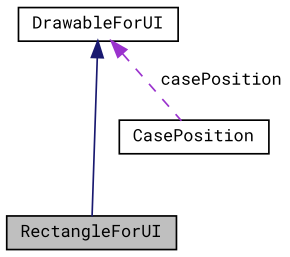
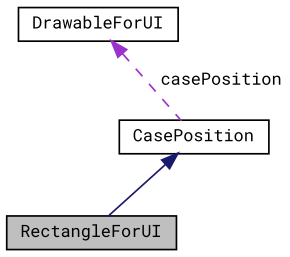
(95, 137) -> (137, 190)
